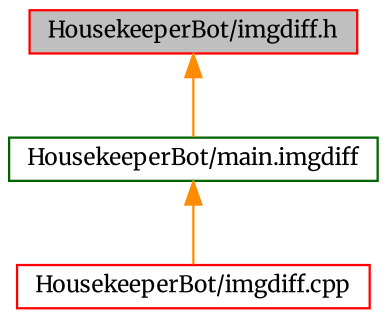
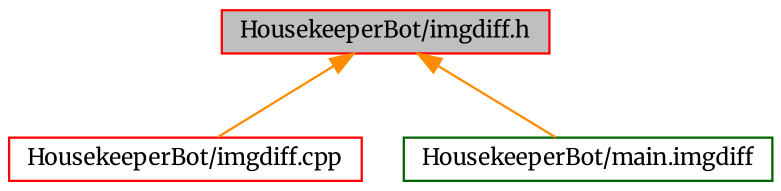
(193, 235) -> (275, 102)
